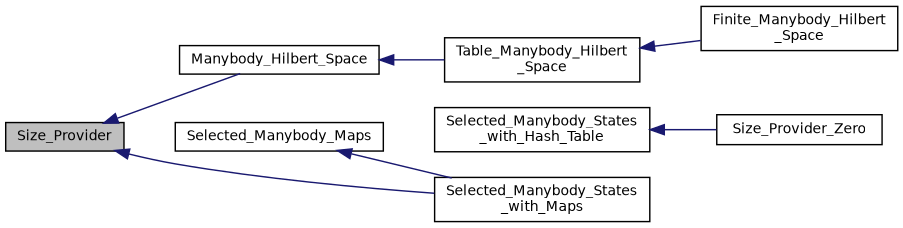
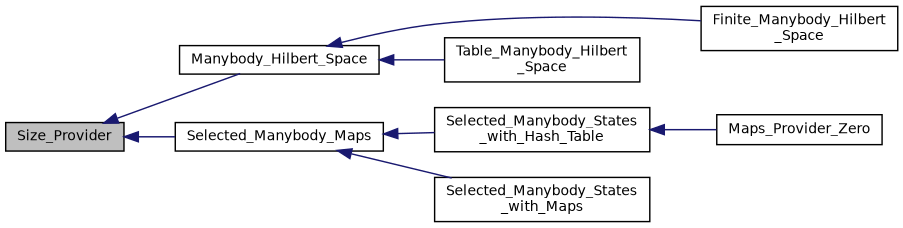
(678, 43) -> (520, 18)
(799, 130) -> (799, 130)
none -> (416, 133)
(281, 179) -> (157, 137)
